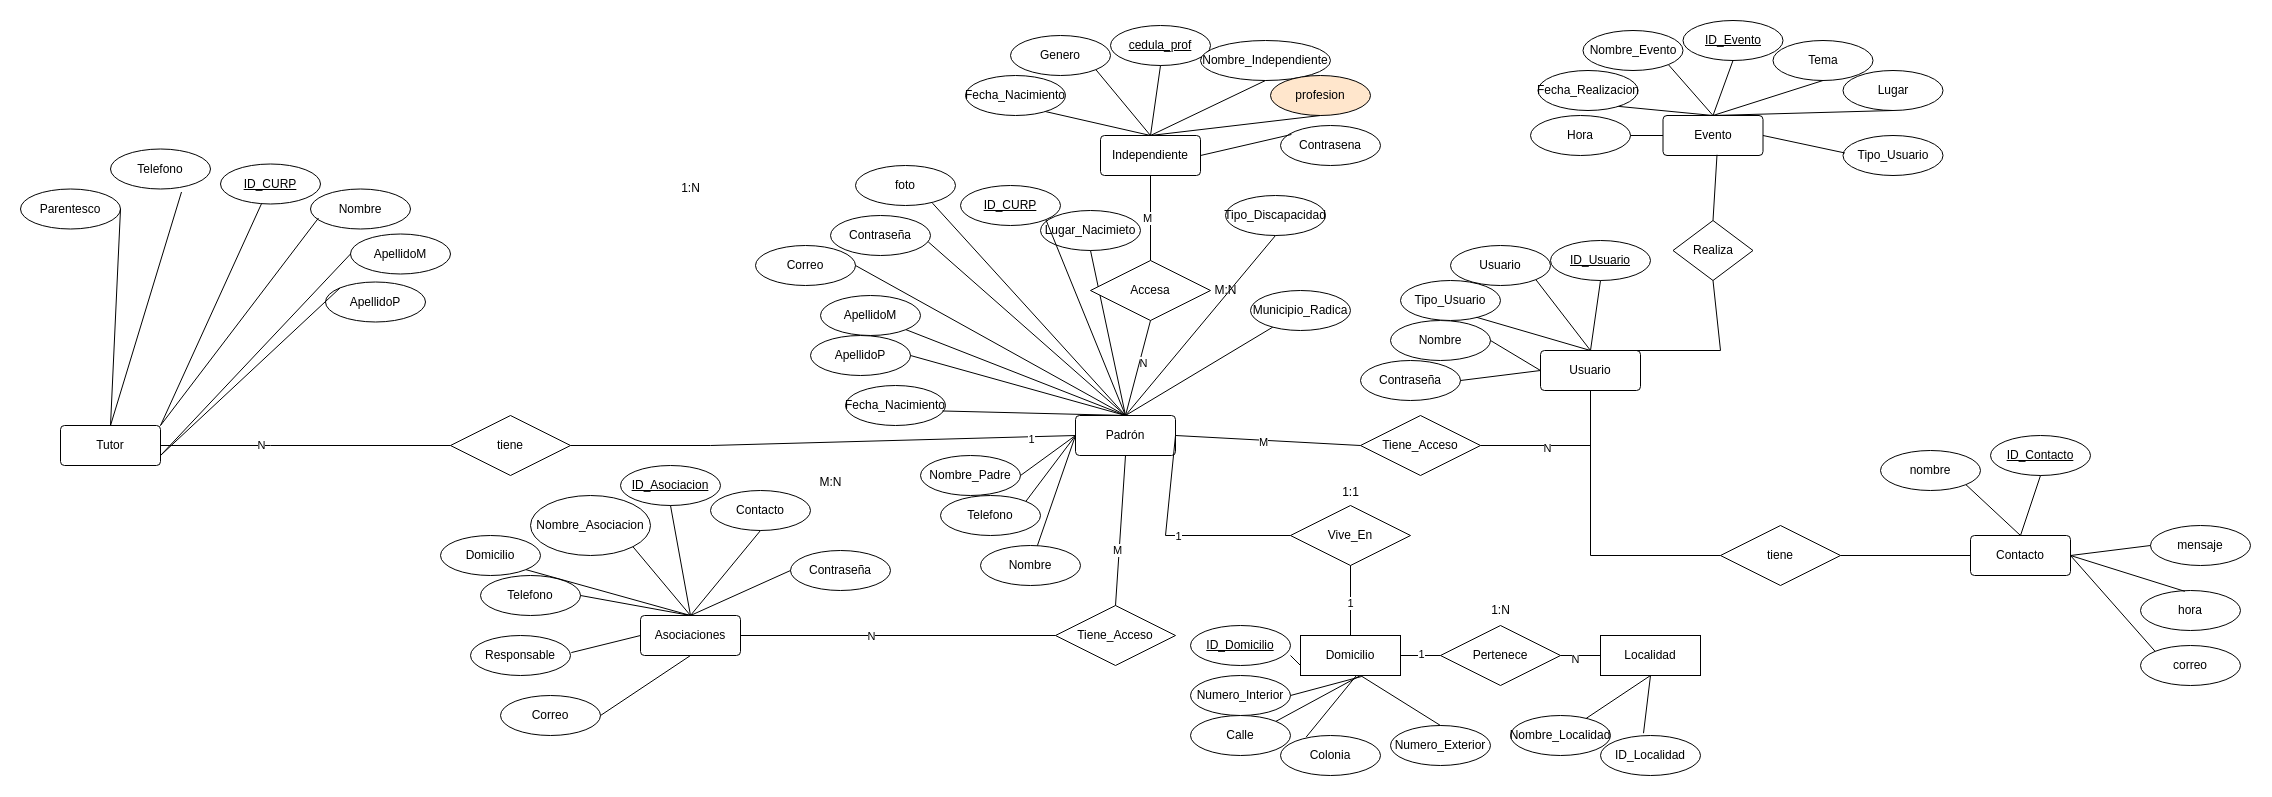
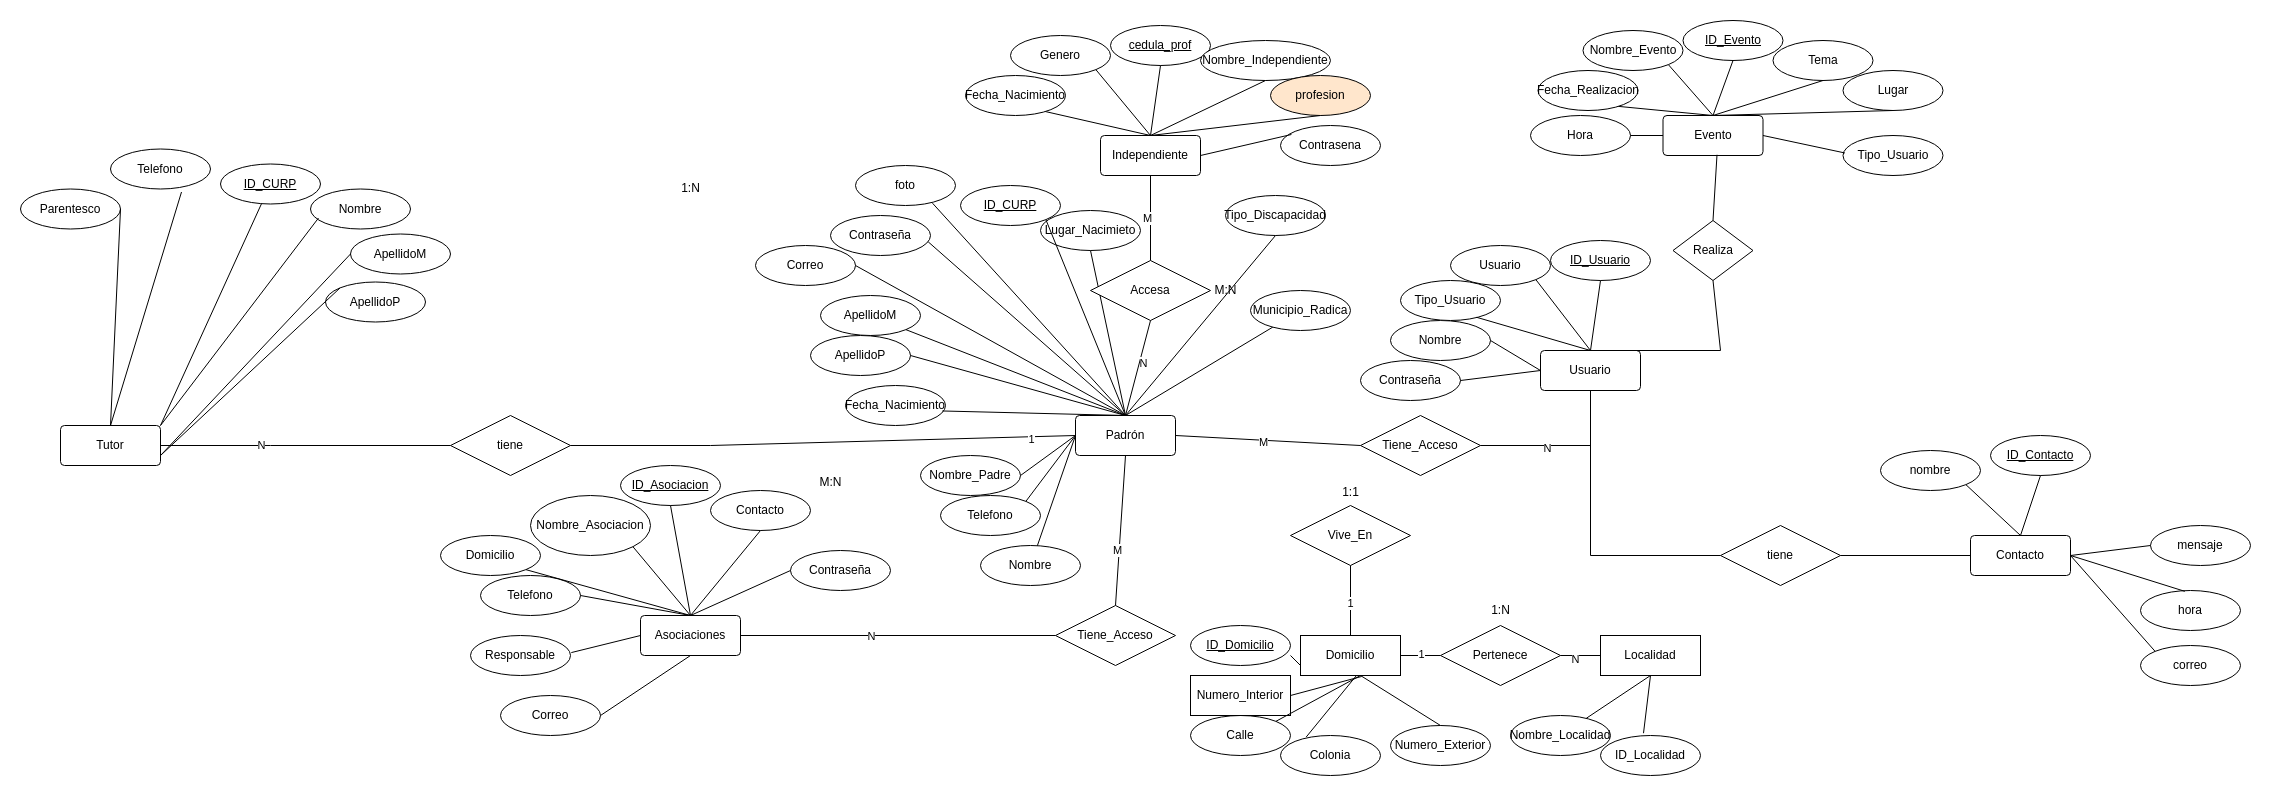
(1179, 536) -> none
(1241, 696) -> (1241, 696)
